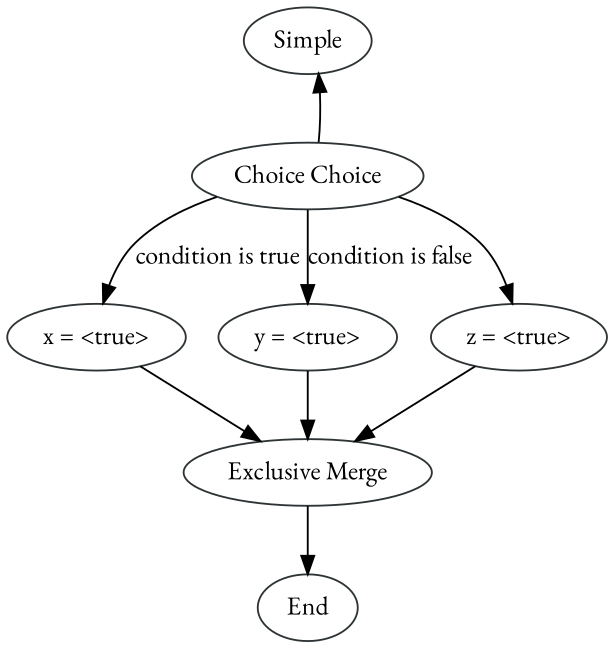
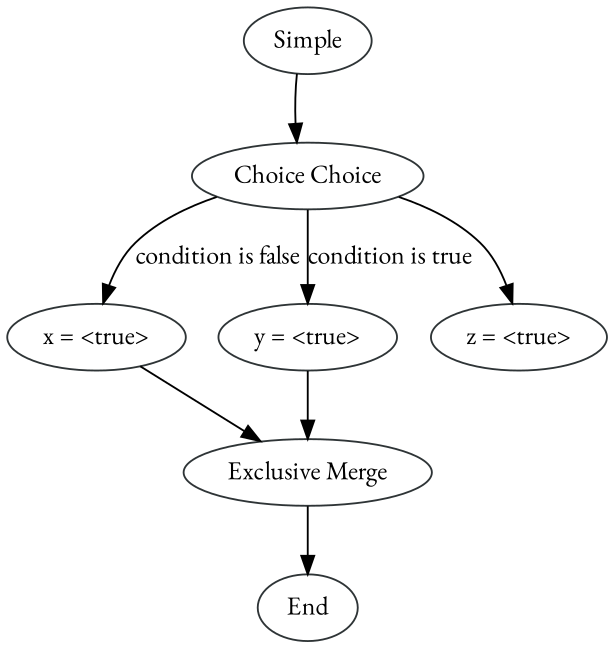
(320, 117) -> (295, 99)
(218, 257) -> (218, 257)
(390, 257) -> (390, 257)
(423, 399) -> none
